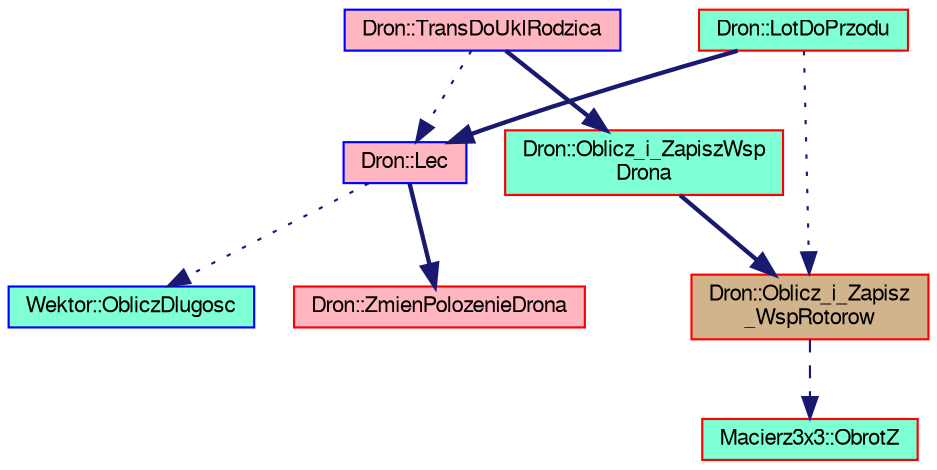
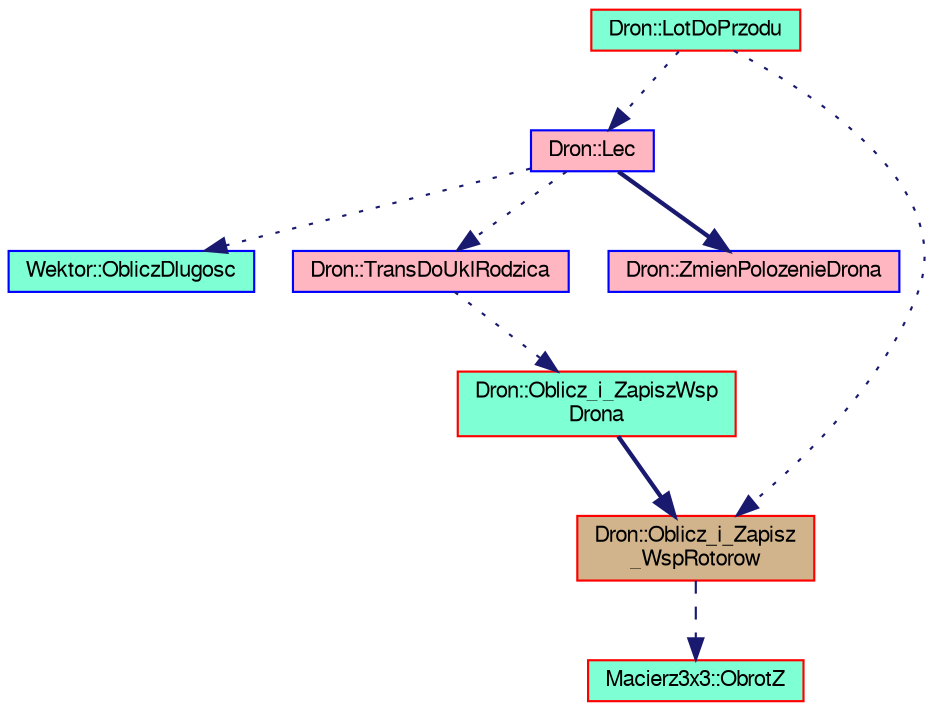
(547, 84) -> (497, 325)
(449, 87) -> (521, 205)
(604, 91) -> (651, 82)
(439, 307) -> (754, 271)
